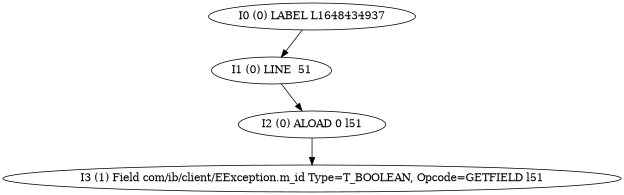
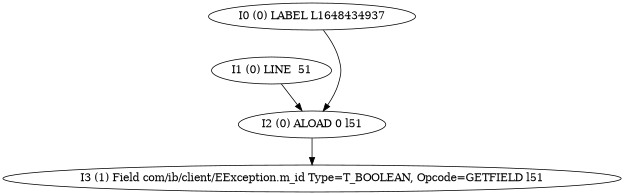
(294, 40) -> (341, 67)
